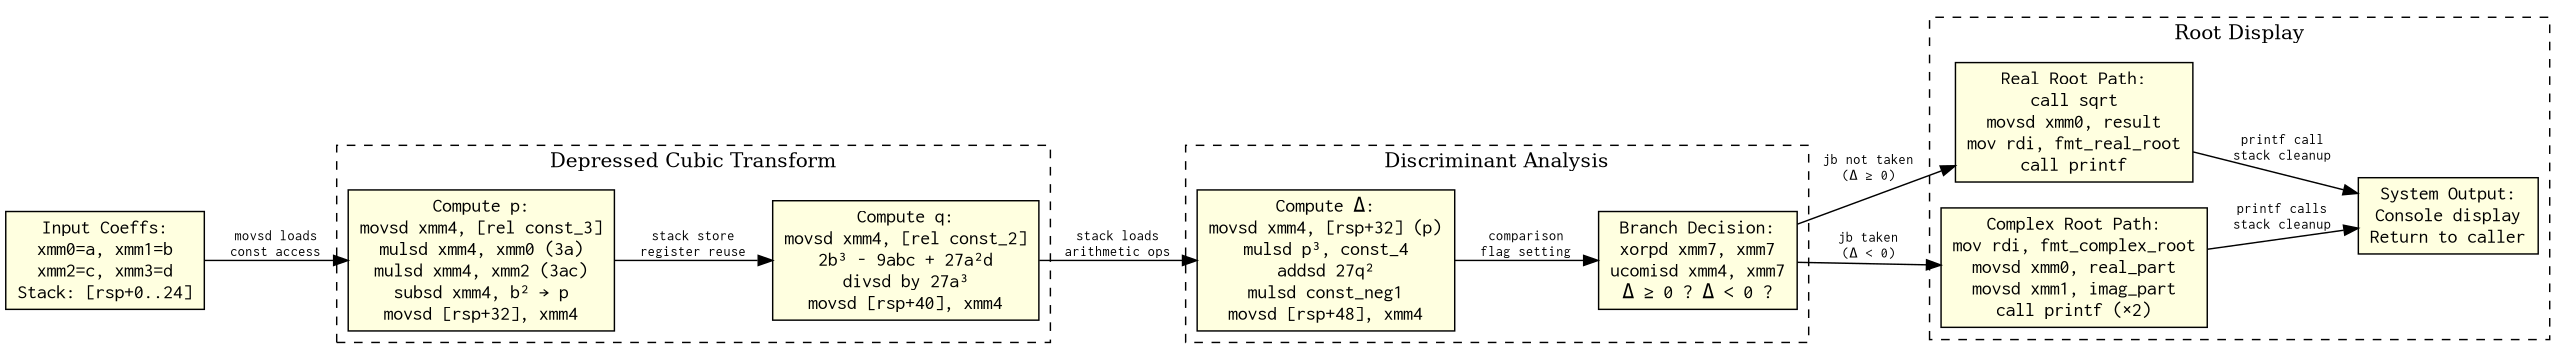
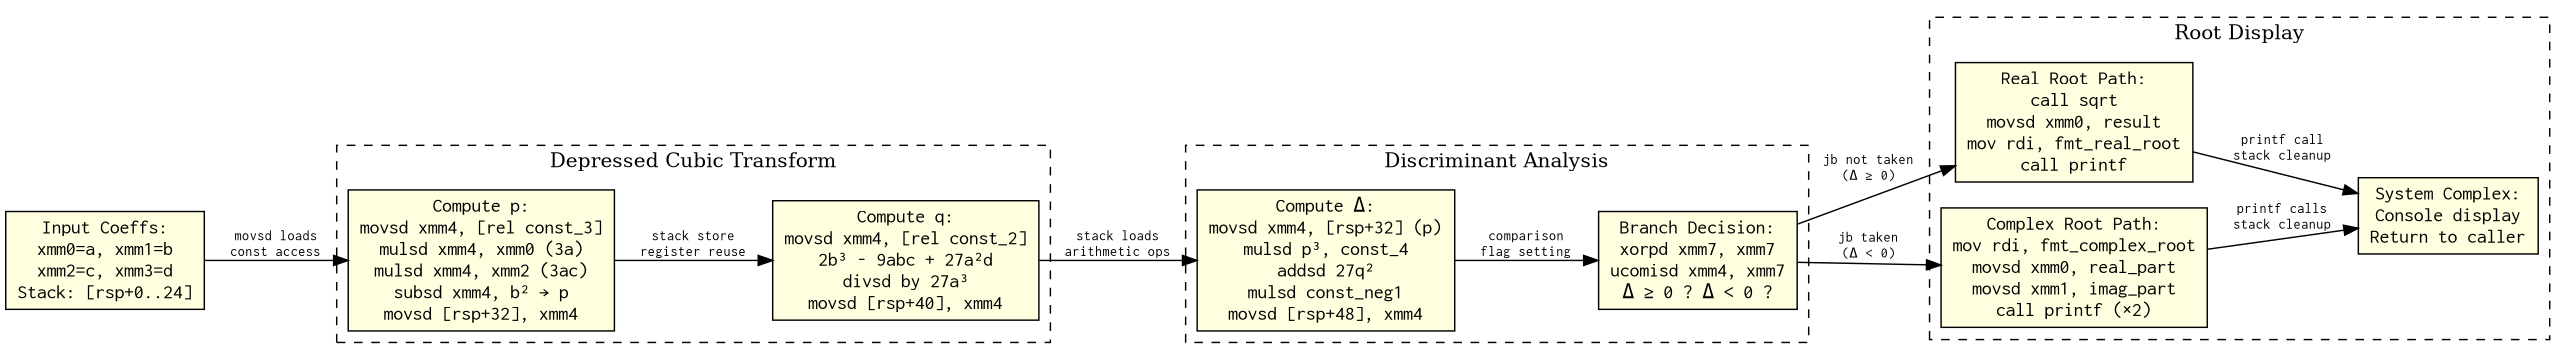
(2448, 216) -> (2448, 216)
